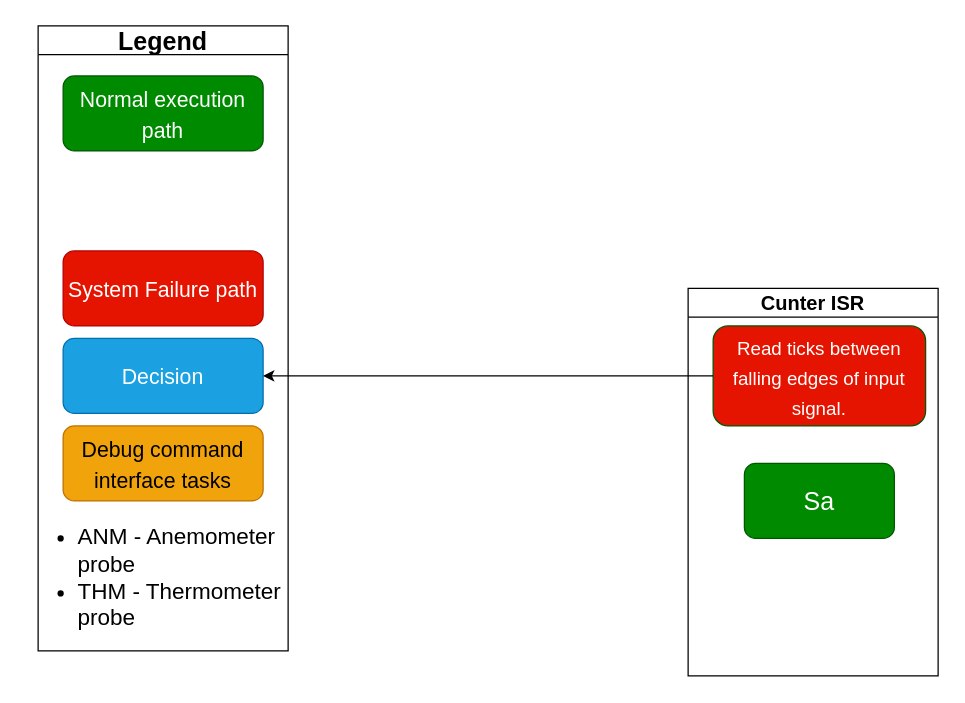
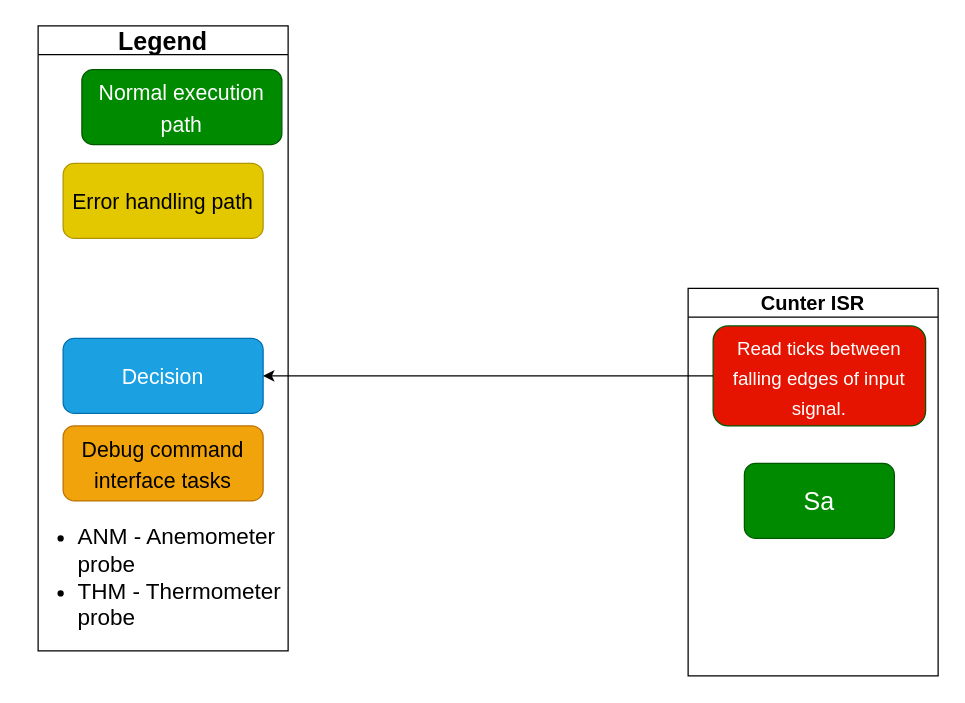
(163, 113) -> (182, 107)
none -> (163, 201)
(163, 288) -> none
